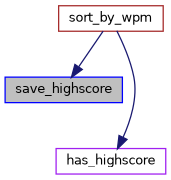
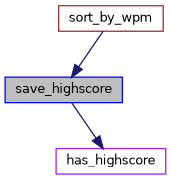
(135, 83) -> (84, 120)
